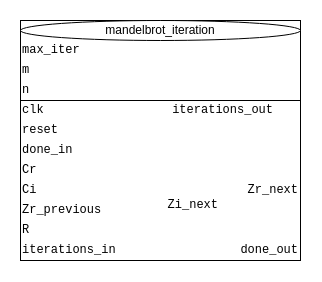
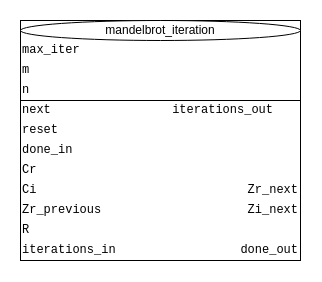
(31, 111) -> (36, 111)
(191, 206) -> (271, 211)
